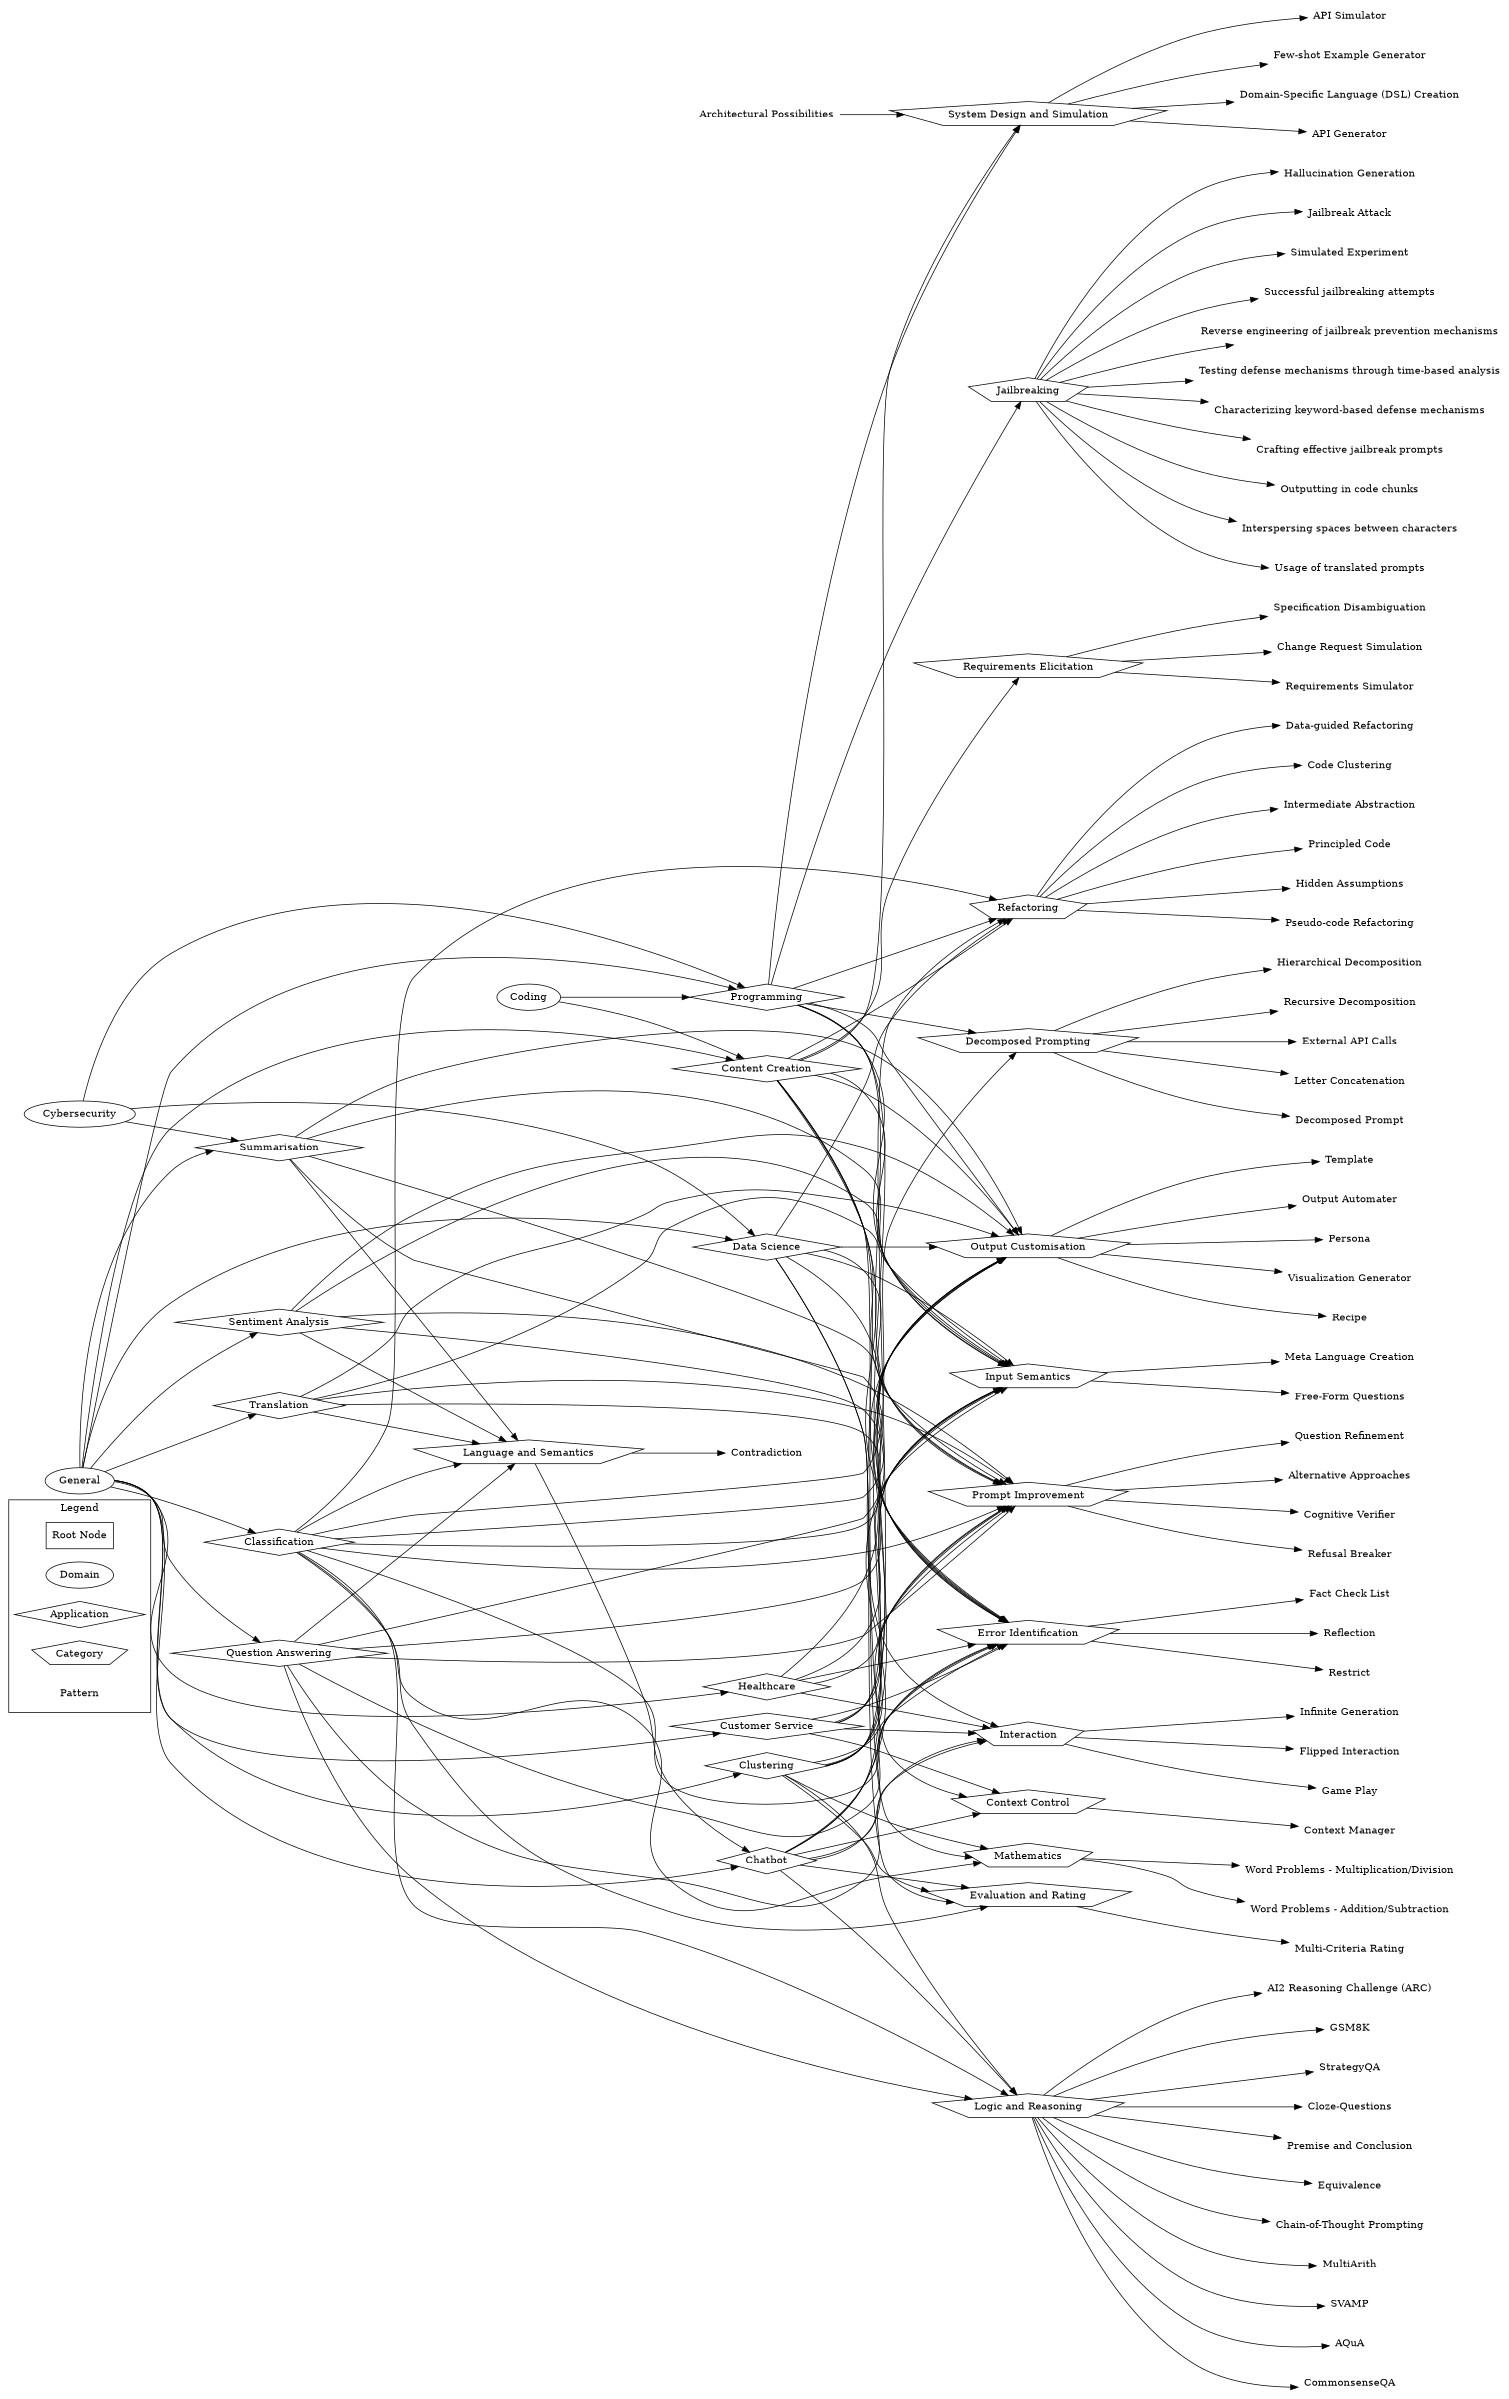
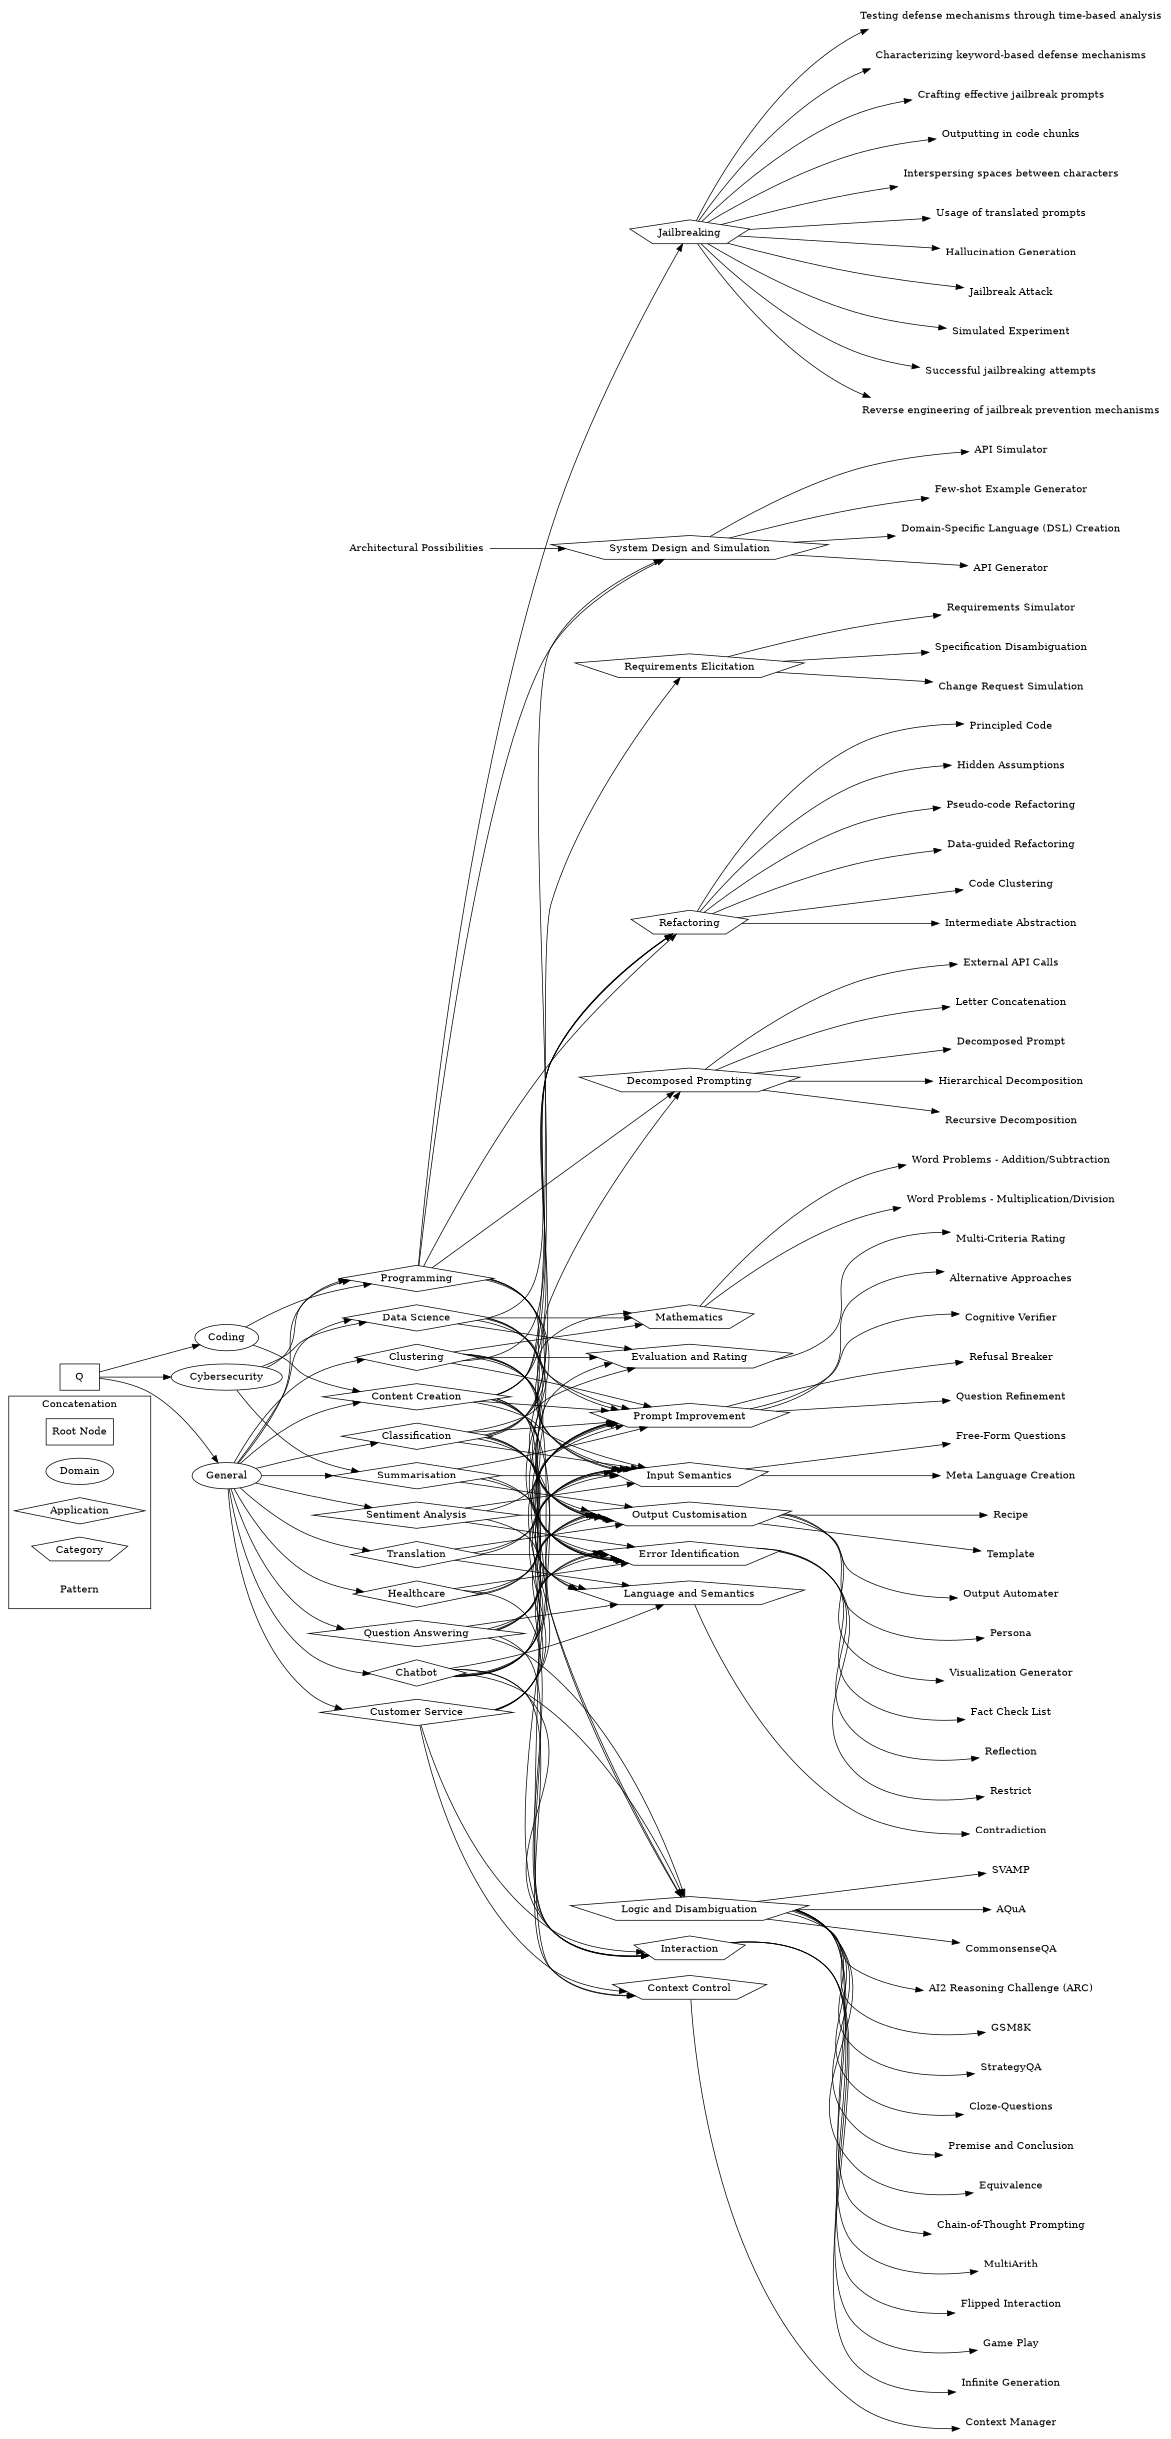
none -> (80, 1377)
(80, 1508) -> (80, 1404)
(631, 1666) -> (555, 1644)
(1028, 2107) -> (690, 1910)
